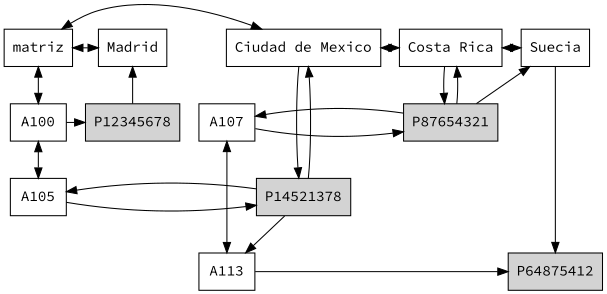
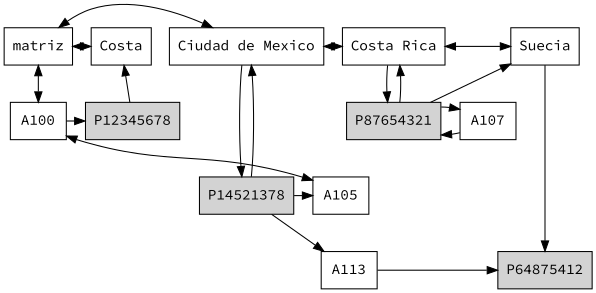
(133, 48) -> (121, 46)
(227, 197) -> none
(156, 211) -> none
